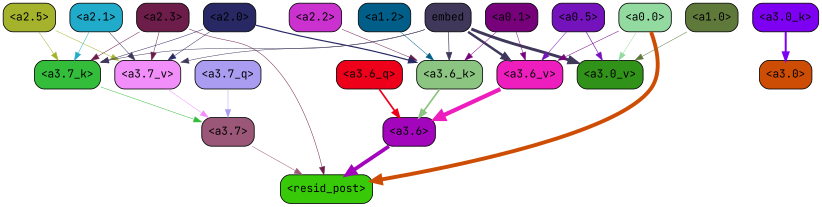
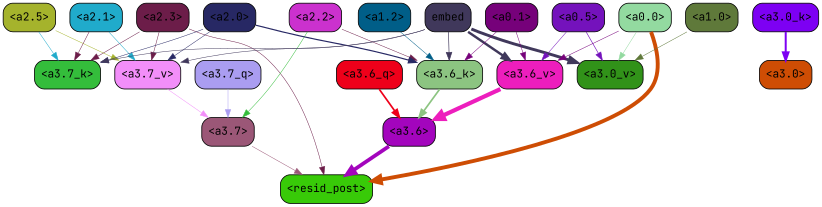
(86, 39) -> (86, 39)
(116, 40) -> (116, 40)
(46, 43) -> (46, 43)
(147, 103) -> (277, 77)
